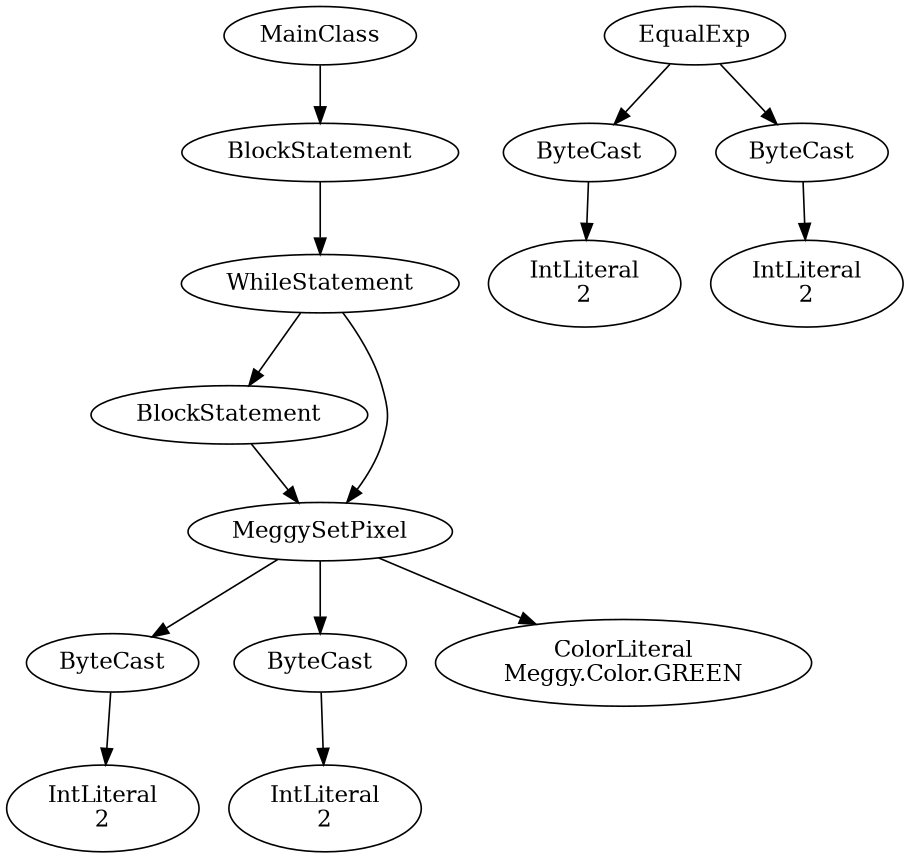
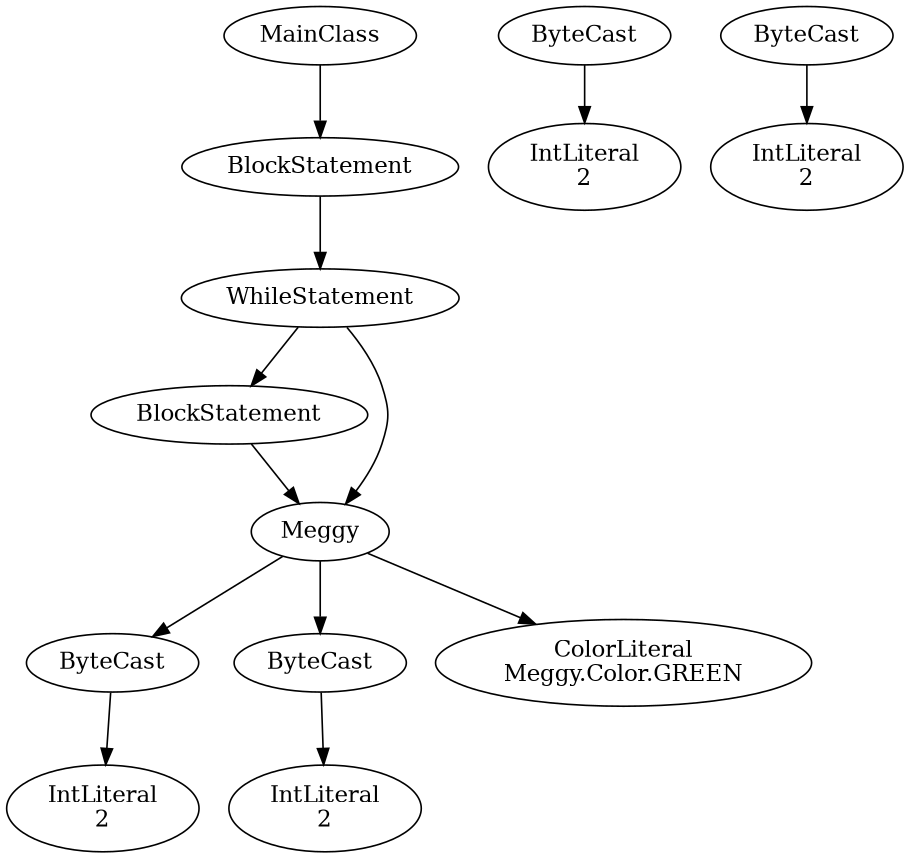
(695, 36) -> none
(320, 532) -> (320, 532)
